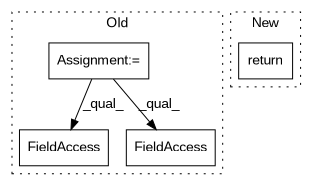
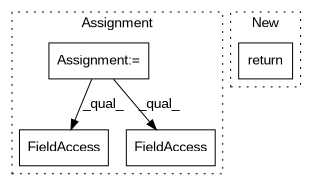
(117, 23) -> (117, 23)
